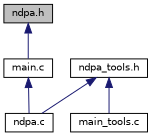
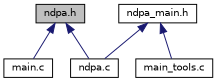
(109, 68) -> (158, 14)
(29, 100) -> (80, 45)
